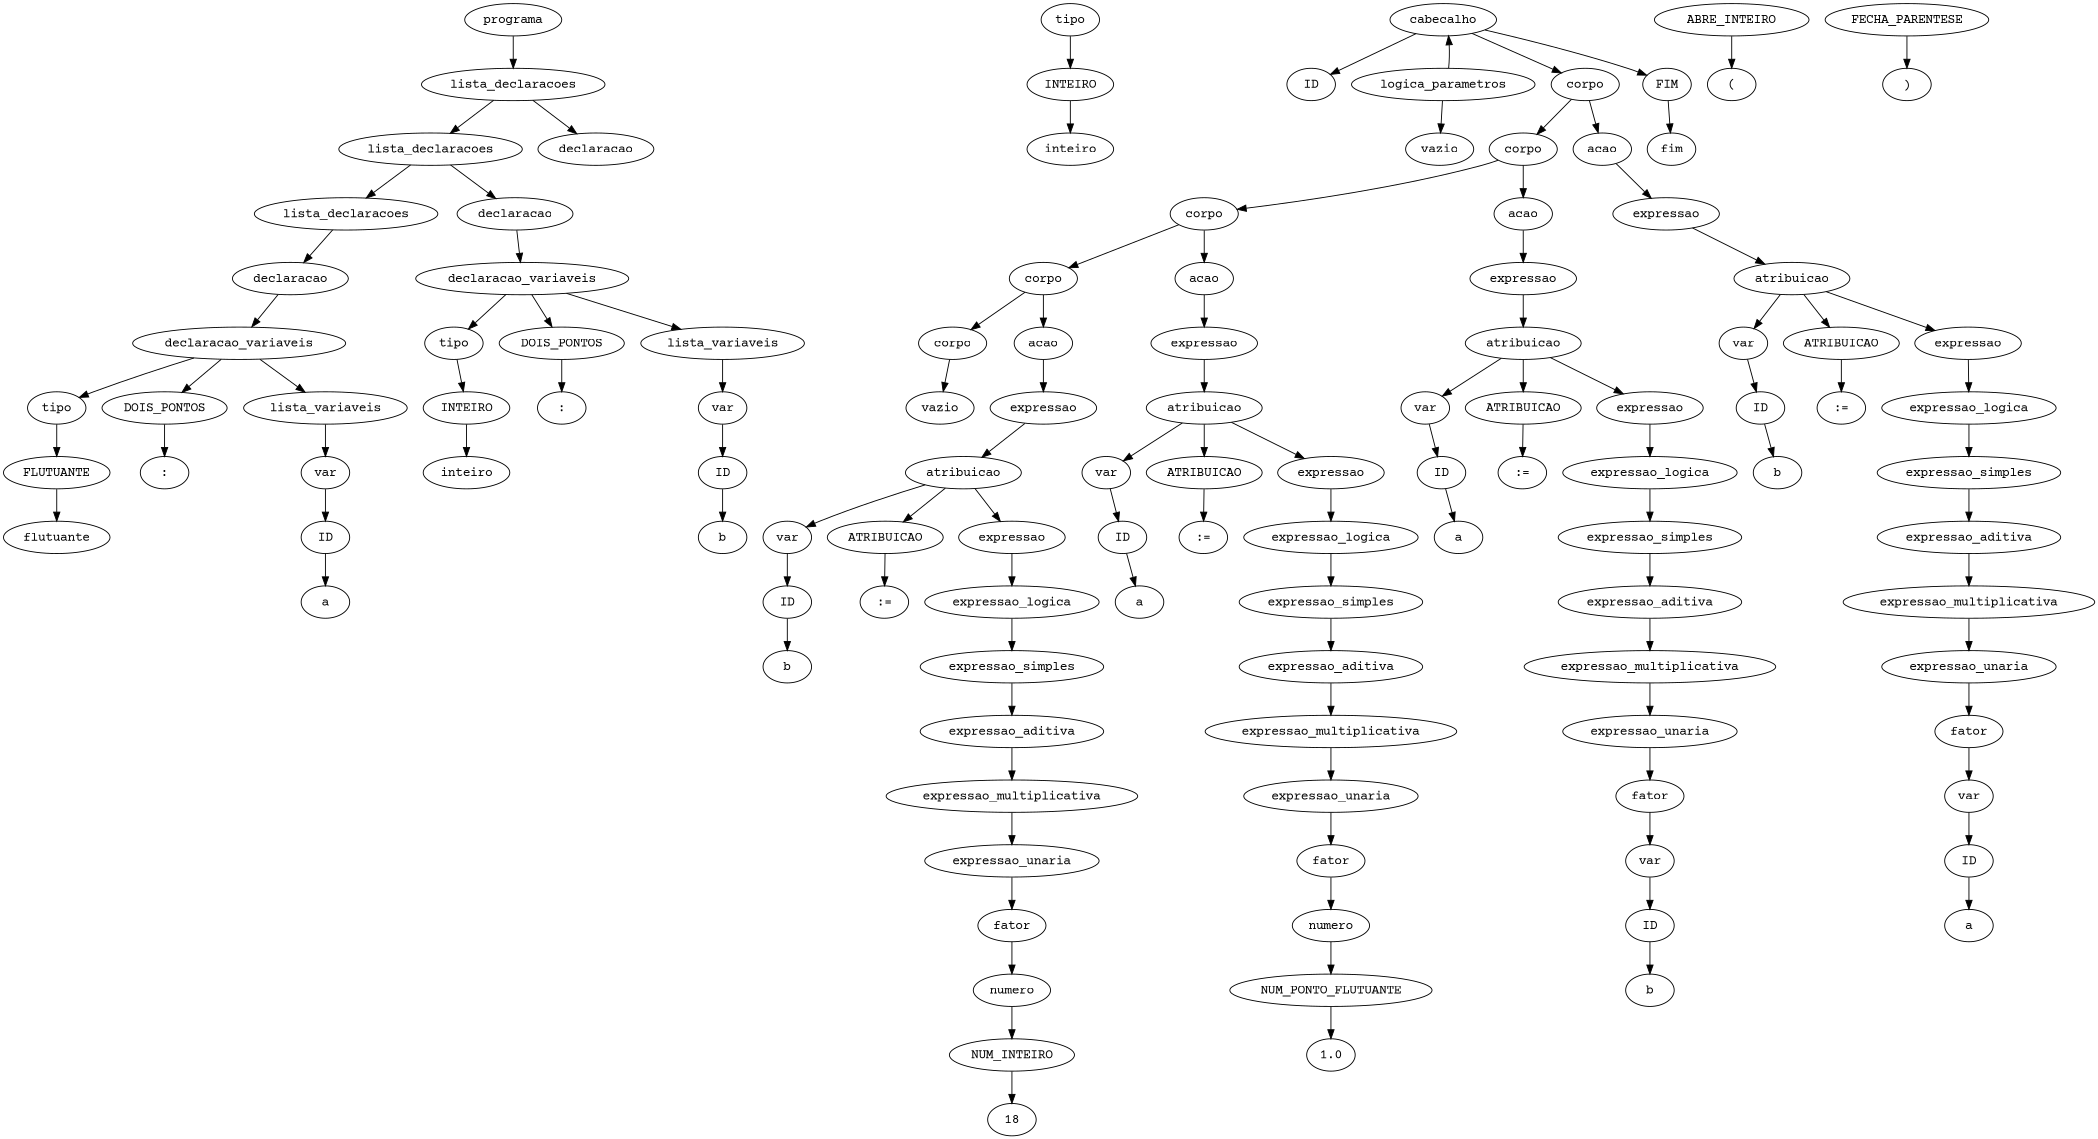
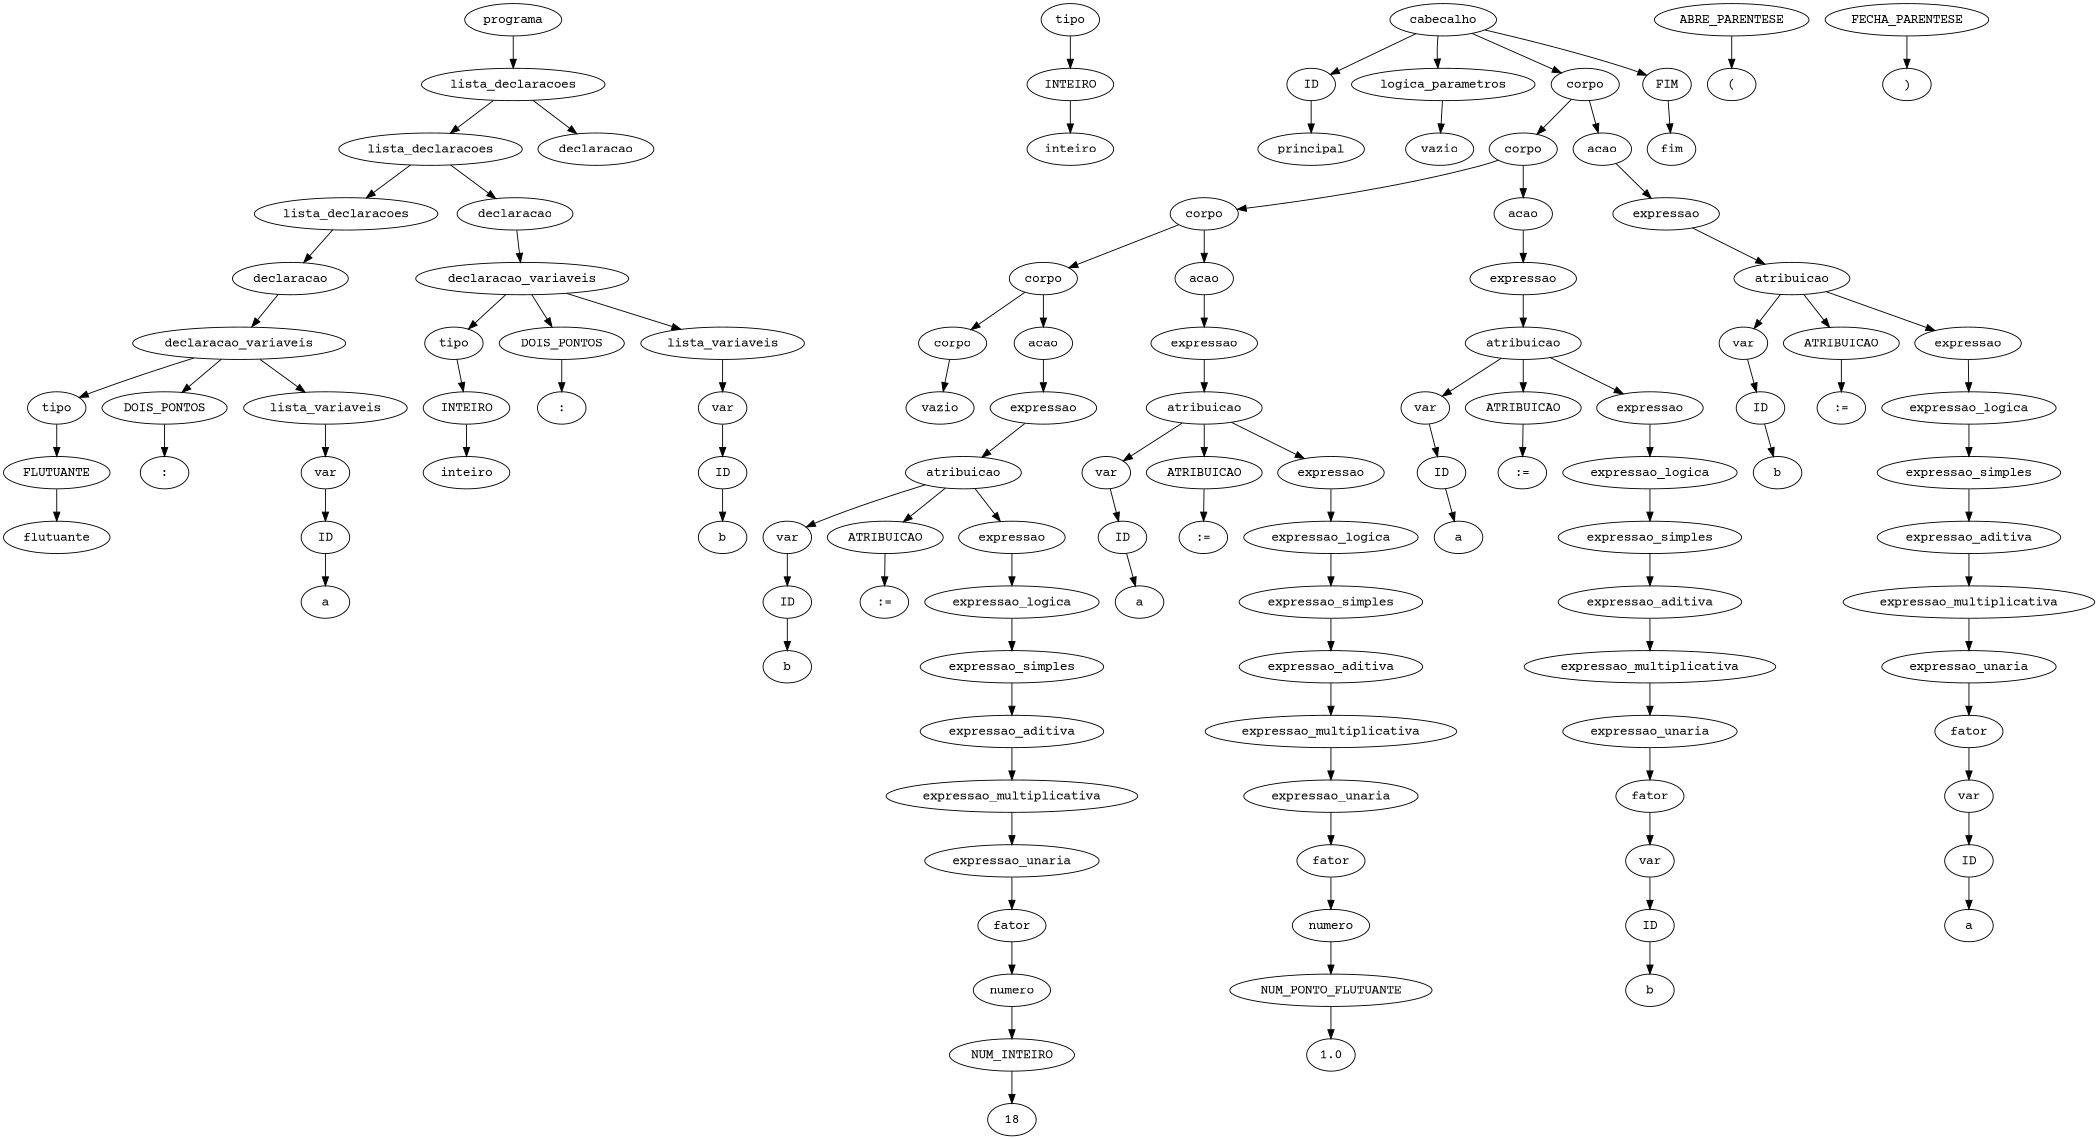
(1732, 20) -> (1732, 20)
(1449, 56) -> (1437, 47)
none -> (1311, 149)
